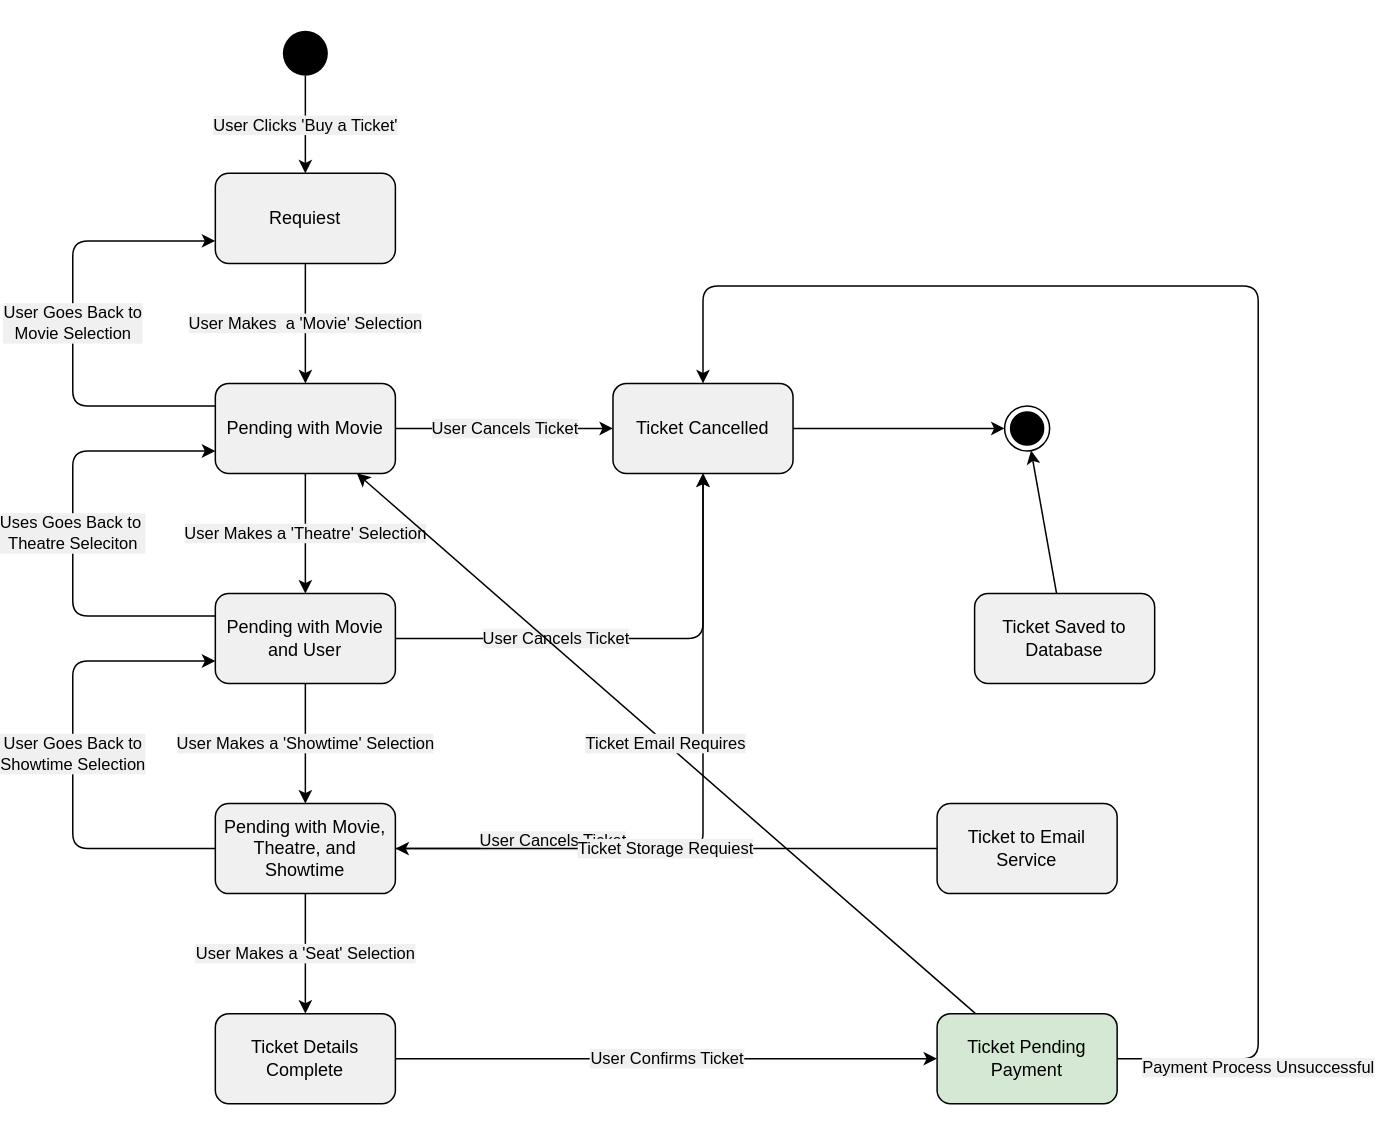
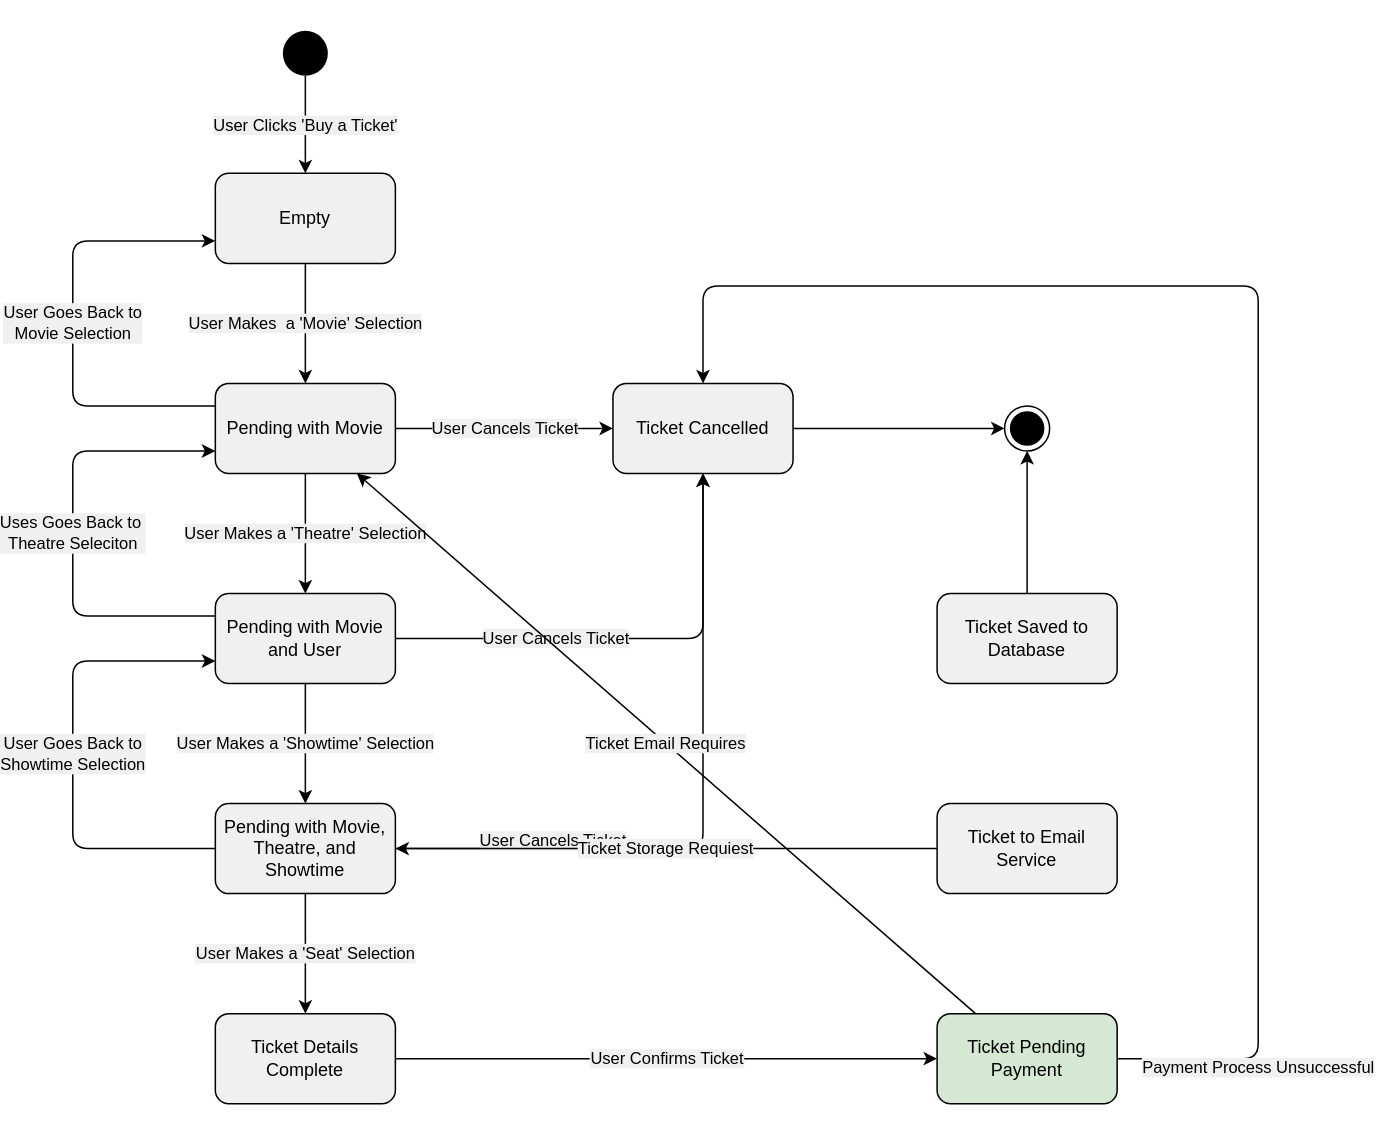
(305, 218) -> (305, 218)
(1064, 638) -> (1027, 638)
